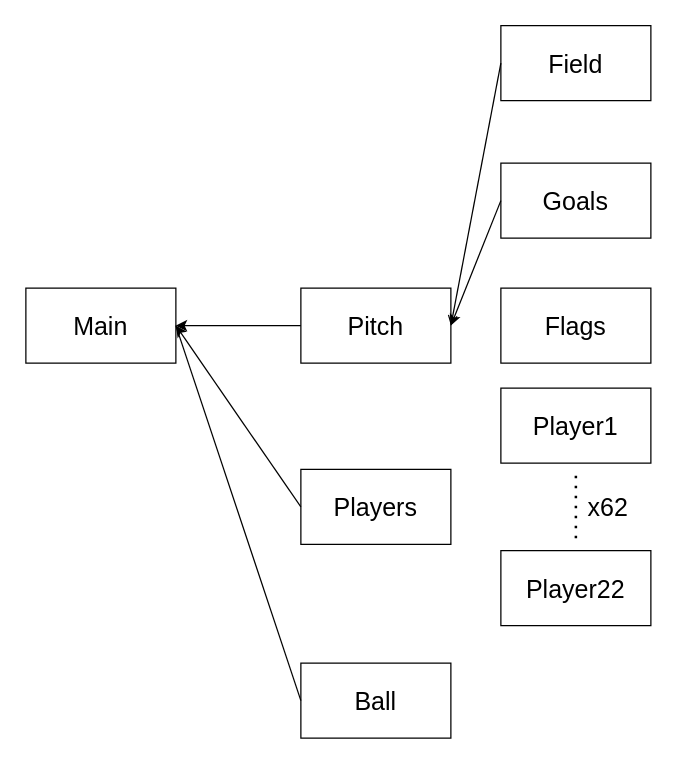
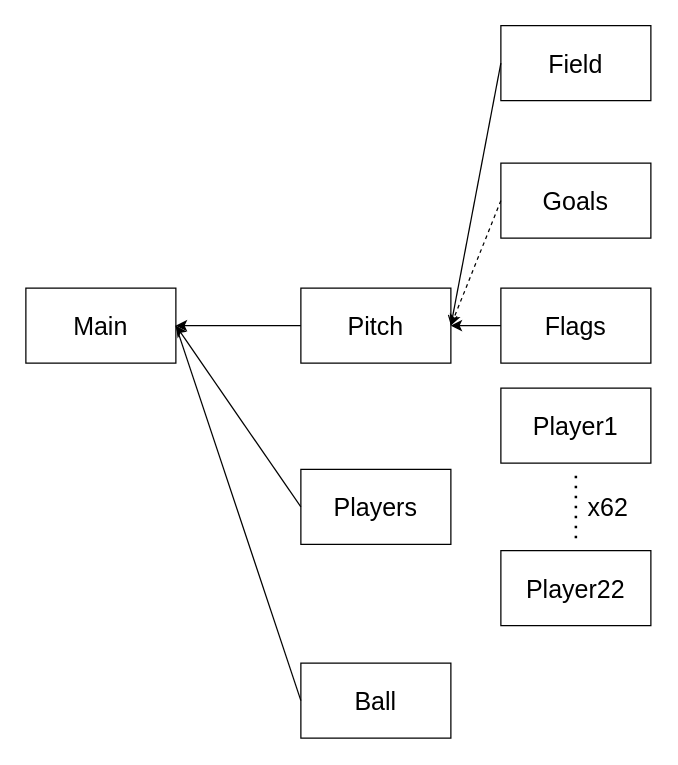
(477, 258) -> (477, 258)
none -> (480, 326)
